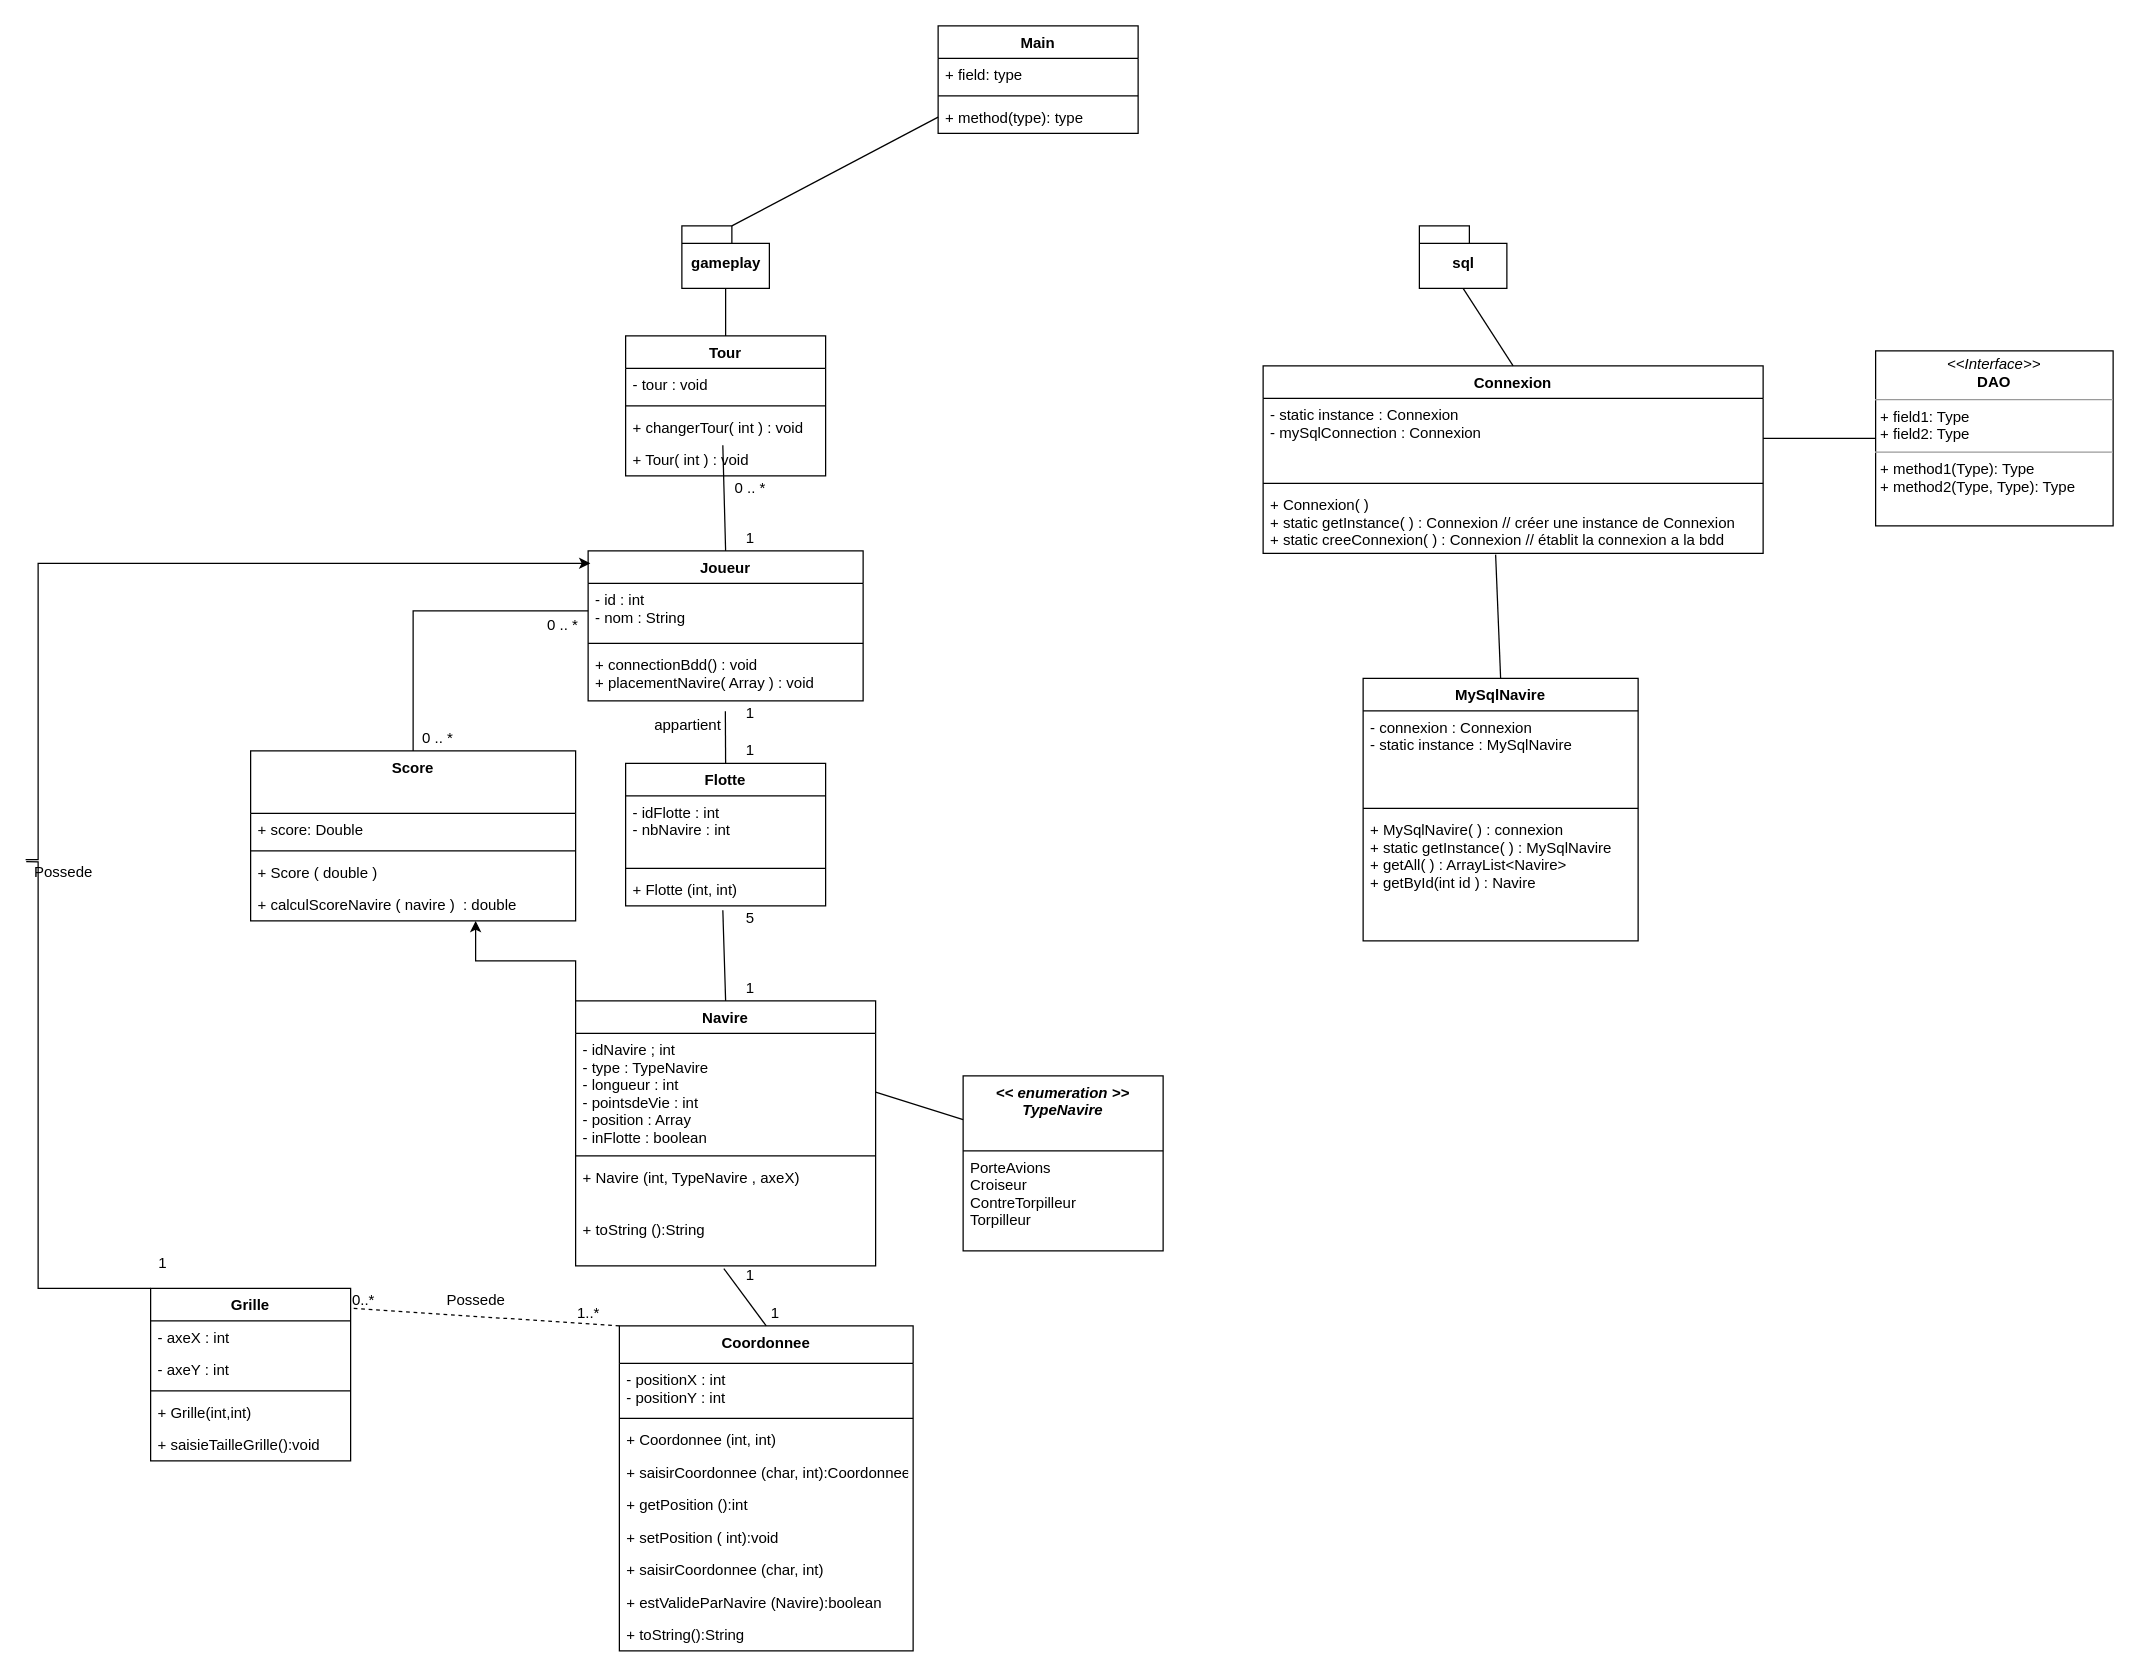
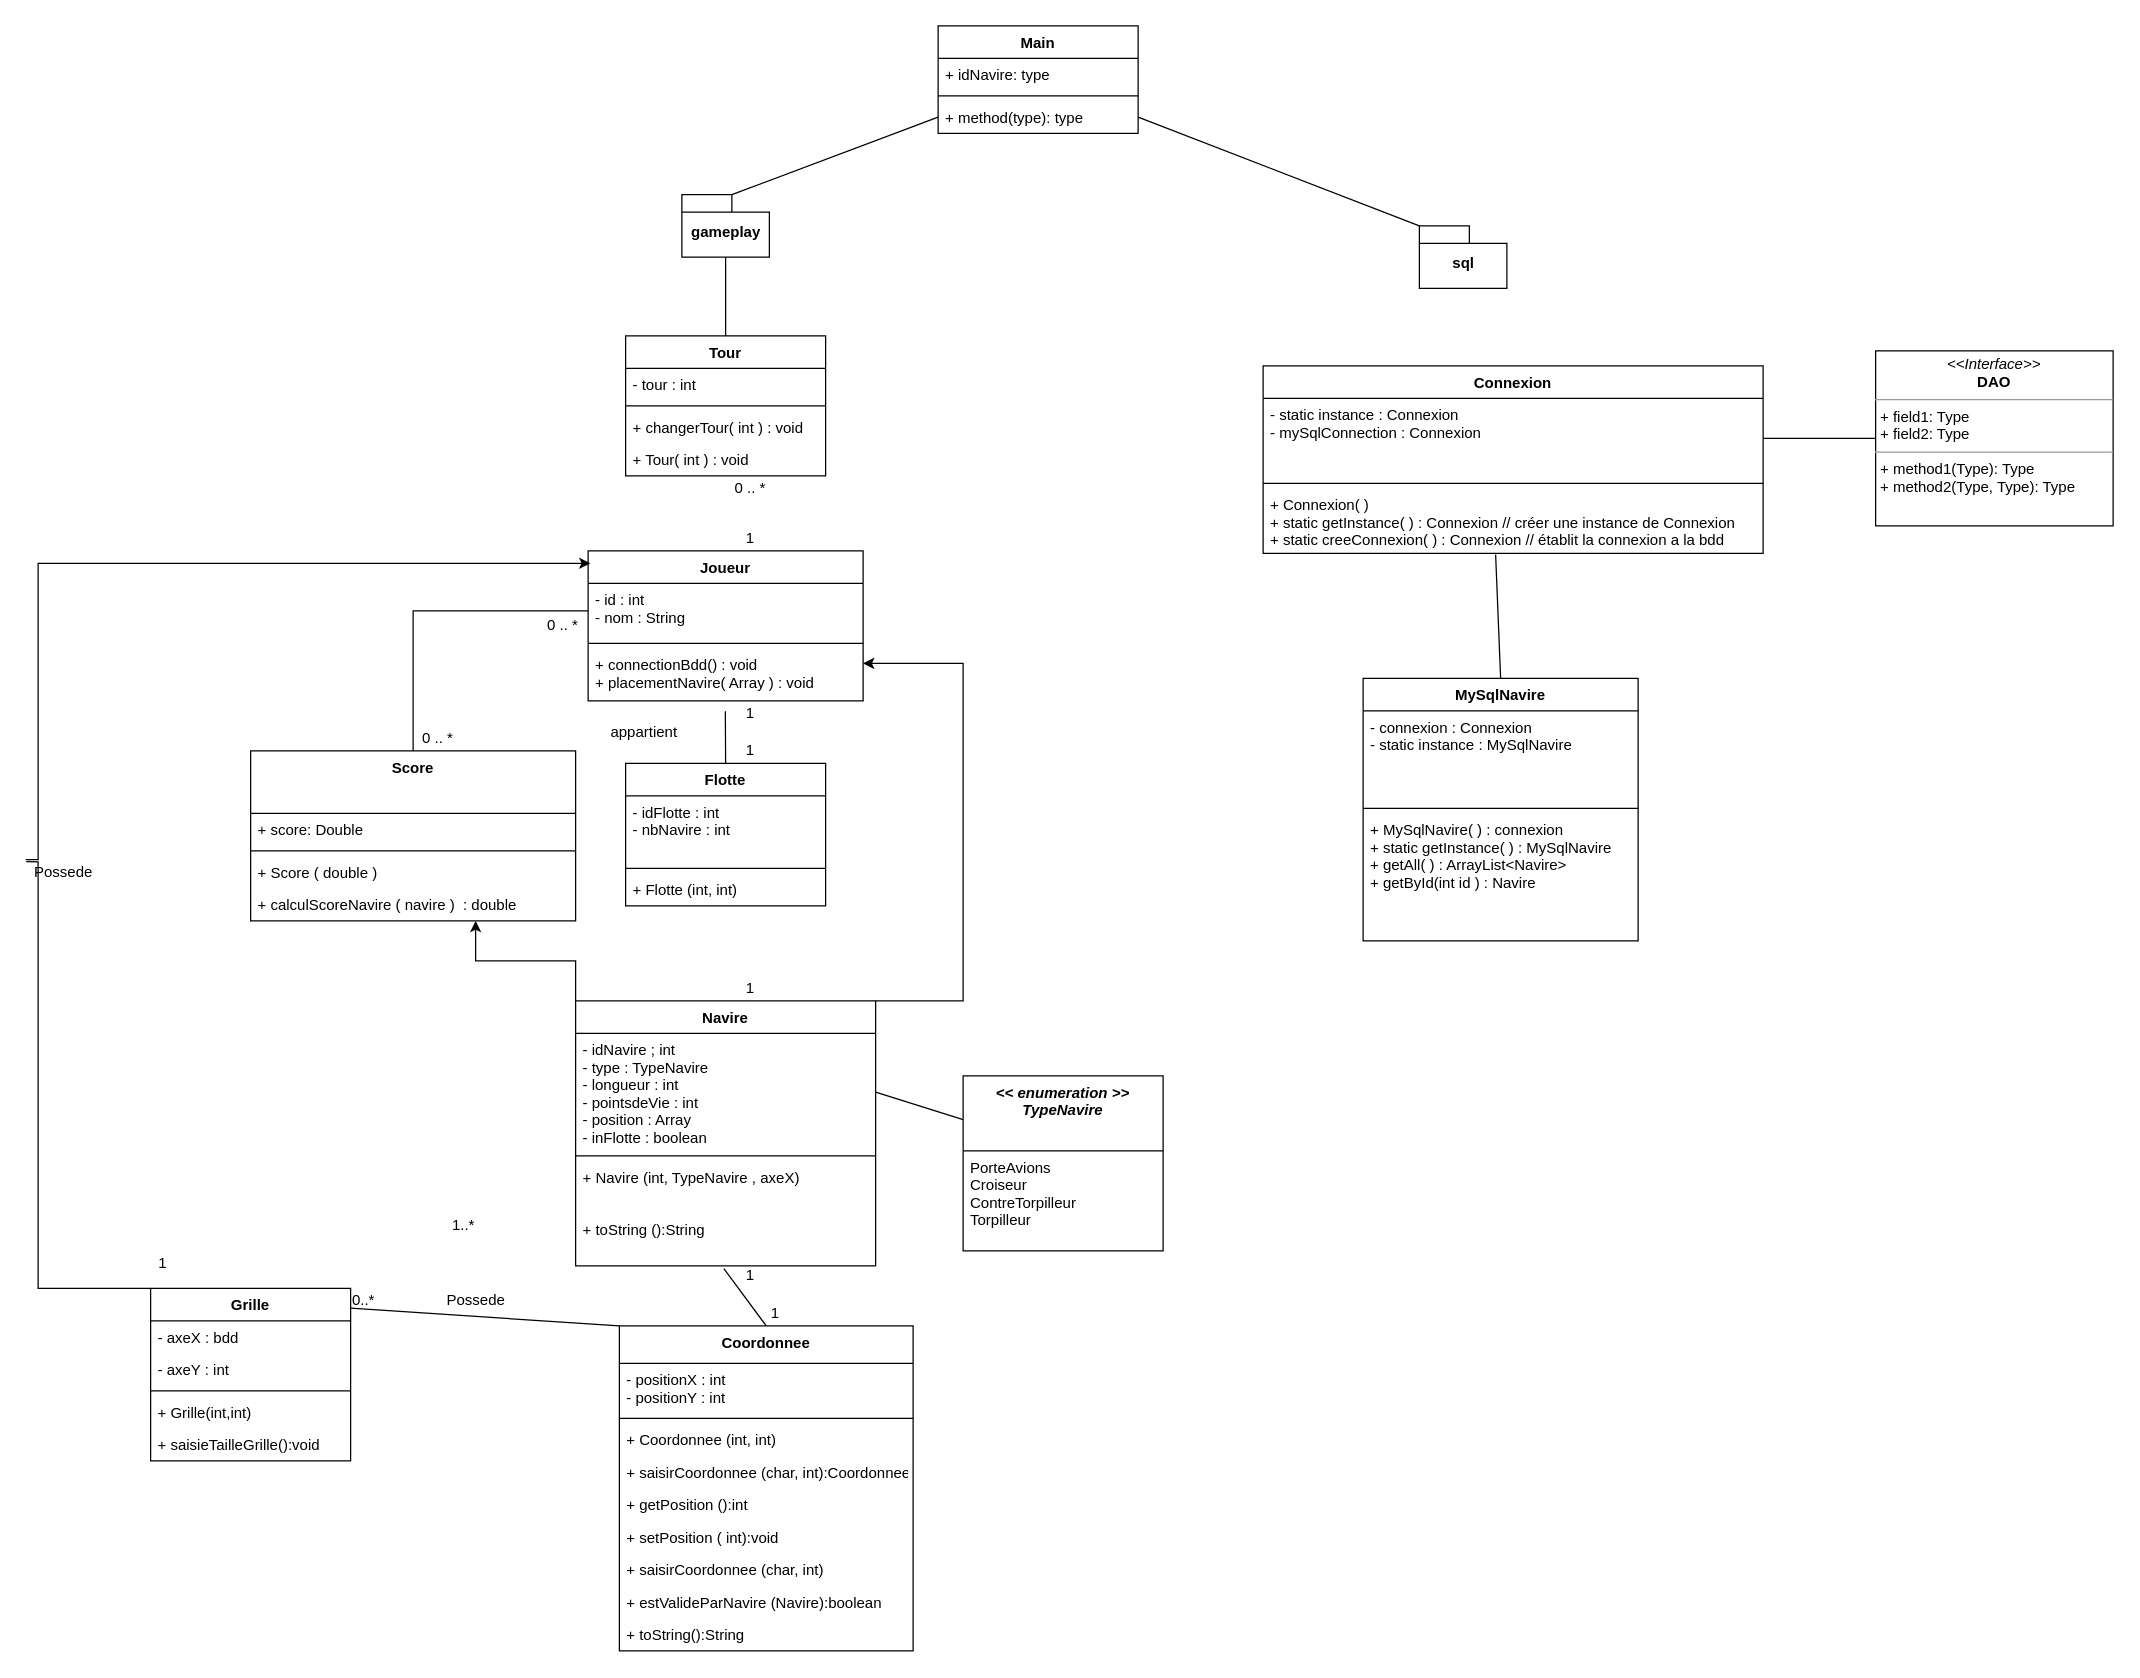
(990, 75) -> (1002, 75)
none -> (1280, 172)
(726, 257) -> (726, 226)
(1488, 327) -> none
(677, 385) -> (673, 385)
(724, 497) -> none
(688, 726) -> (644, 732)
none -> (963, 829)
(751, 918) -> none
(724, 955) -> none
(588, 1313) -> (463, 1226)
(485, 1317) -> (485, 1317)
(198, 1338) -> (200, 1338)
